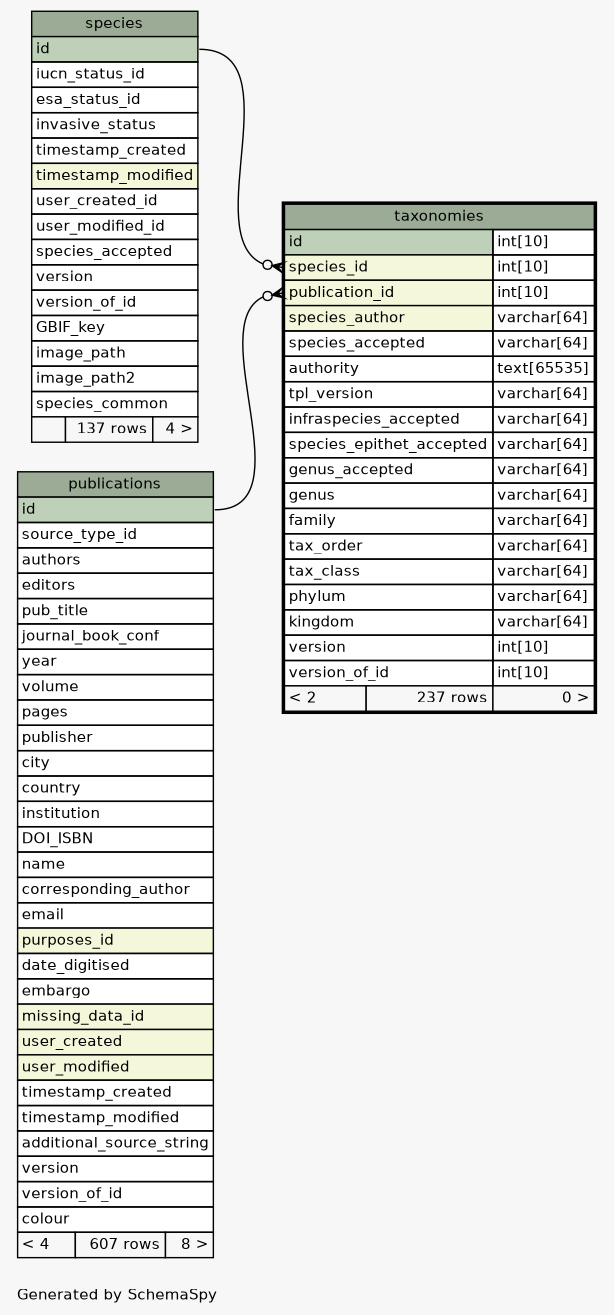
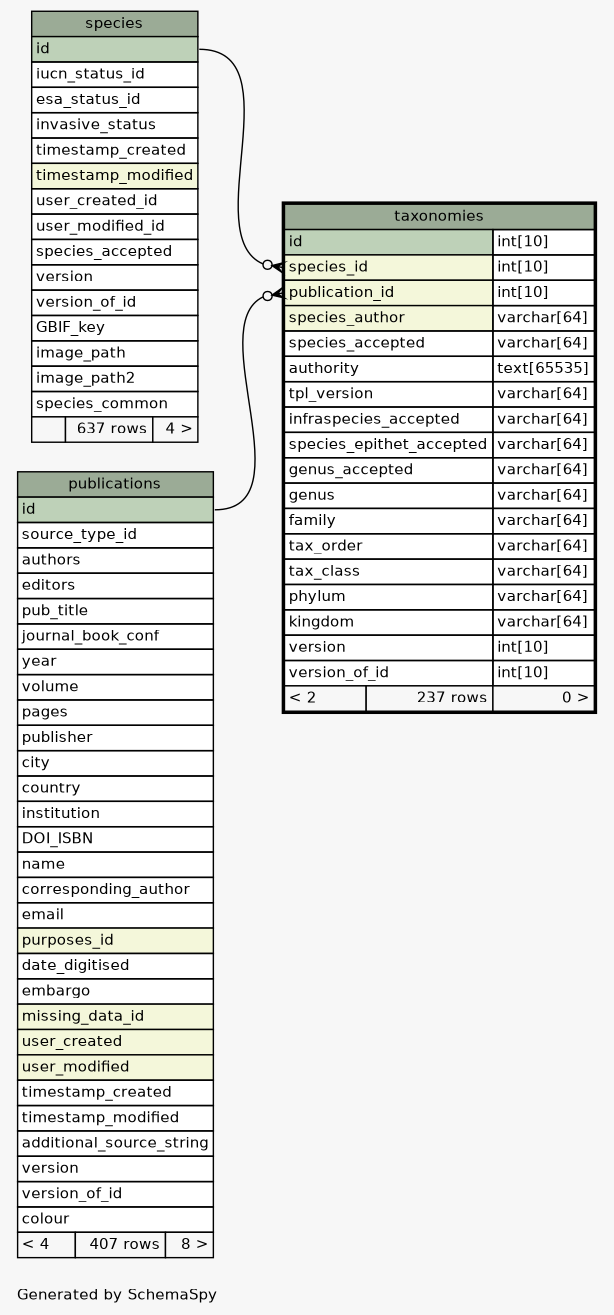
(113, 429) -> (113, 429)
(125, 1244) -> (125, 1244)
